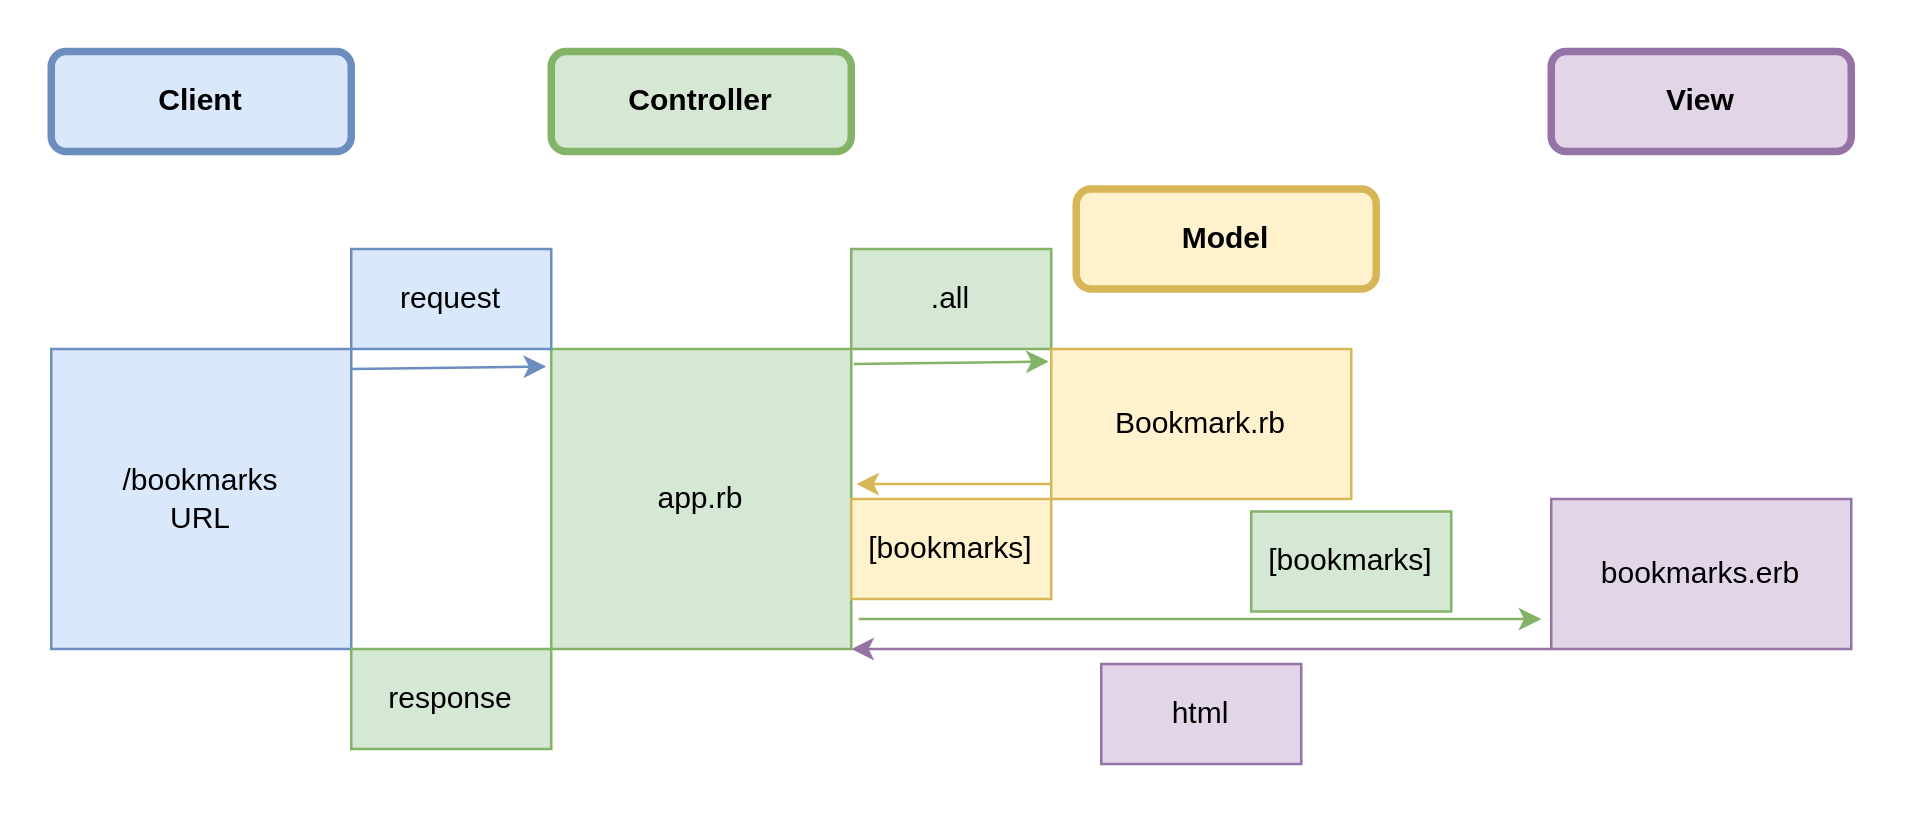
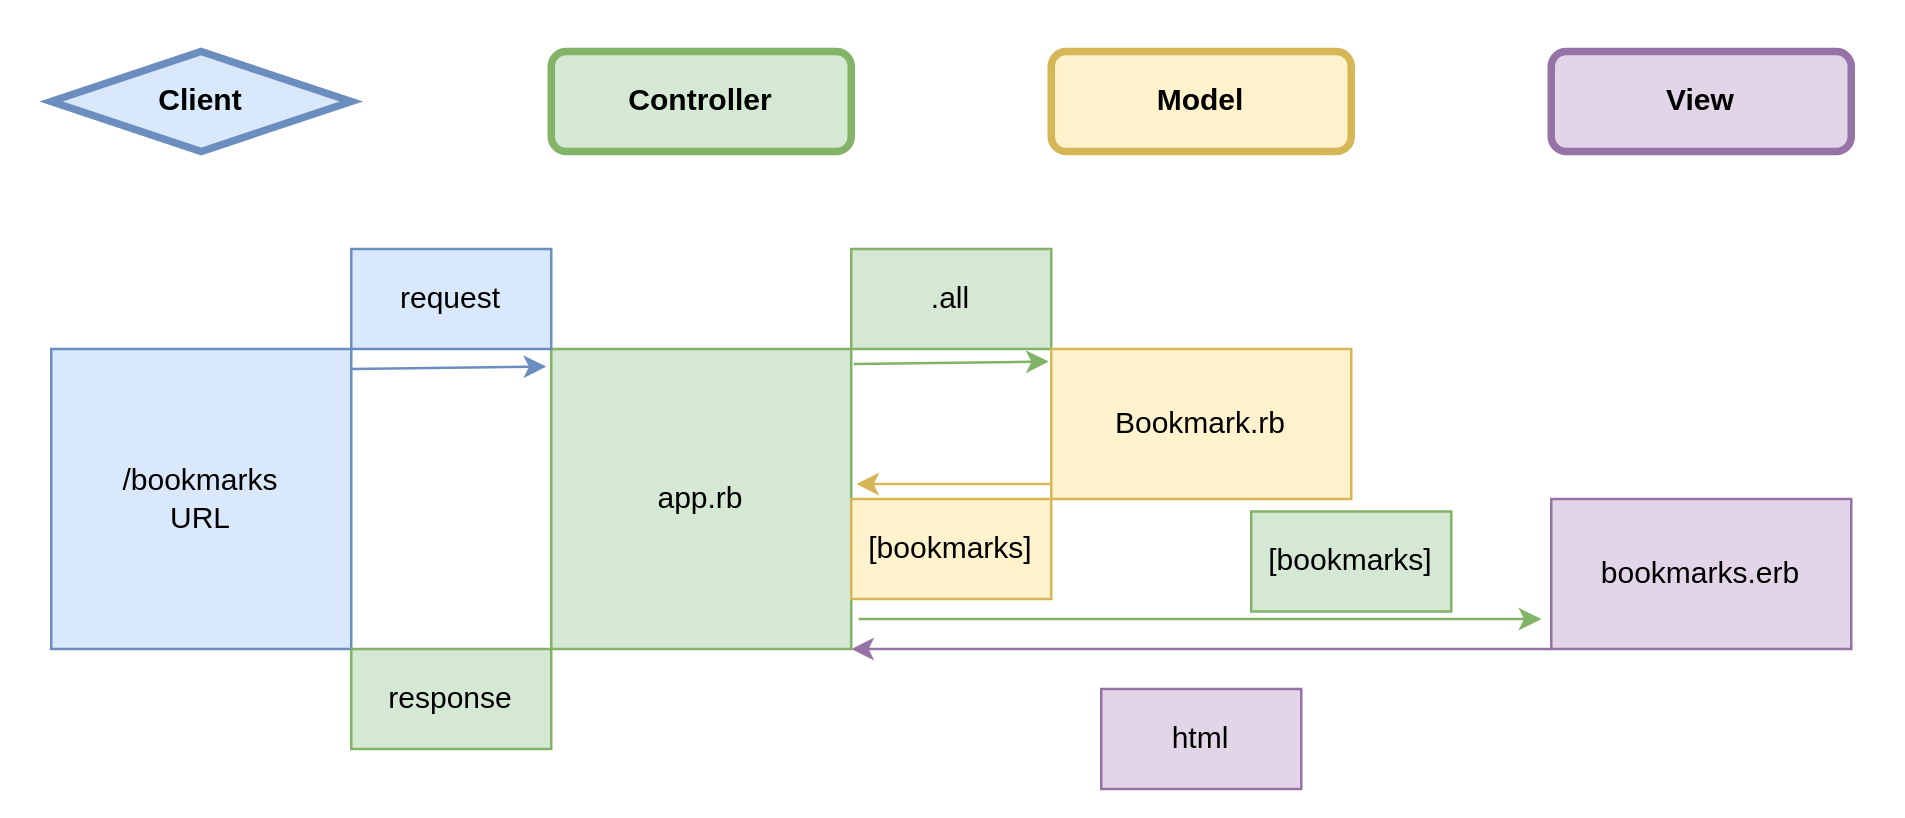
(201, 101) -> (201, 101)
(1226, 239) -> (1201, 101)
(1201, 714) -> (1201, 739)
